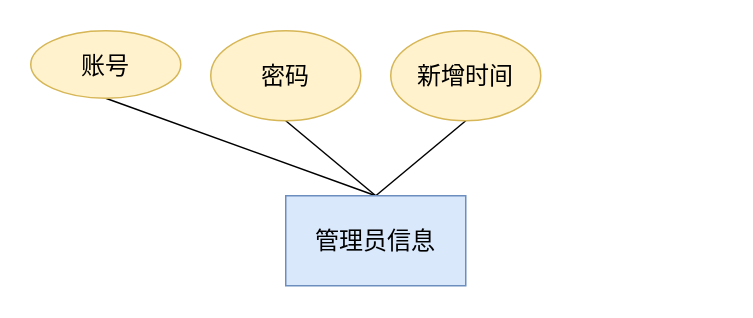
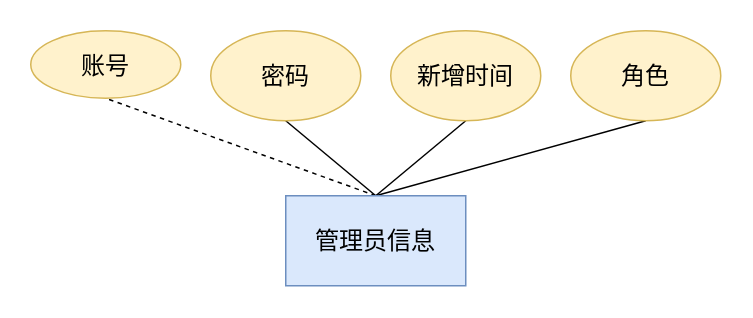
none -> (646, 76)
(238, 146) -> (238, 146)
none -> (512, 158)
